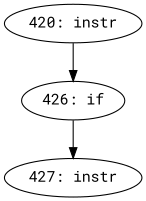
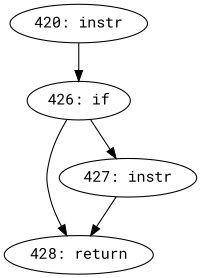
none -> (79, 255)
